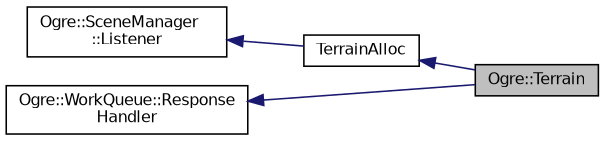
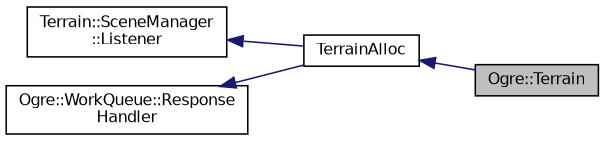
(127, 32) -> (127, 32)
(369, 92) -> (270, 74)
